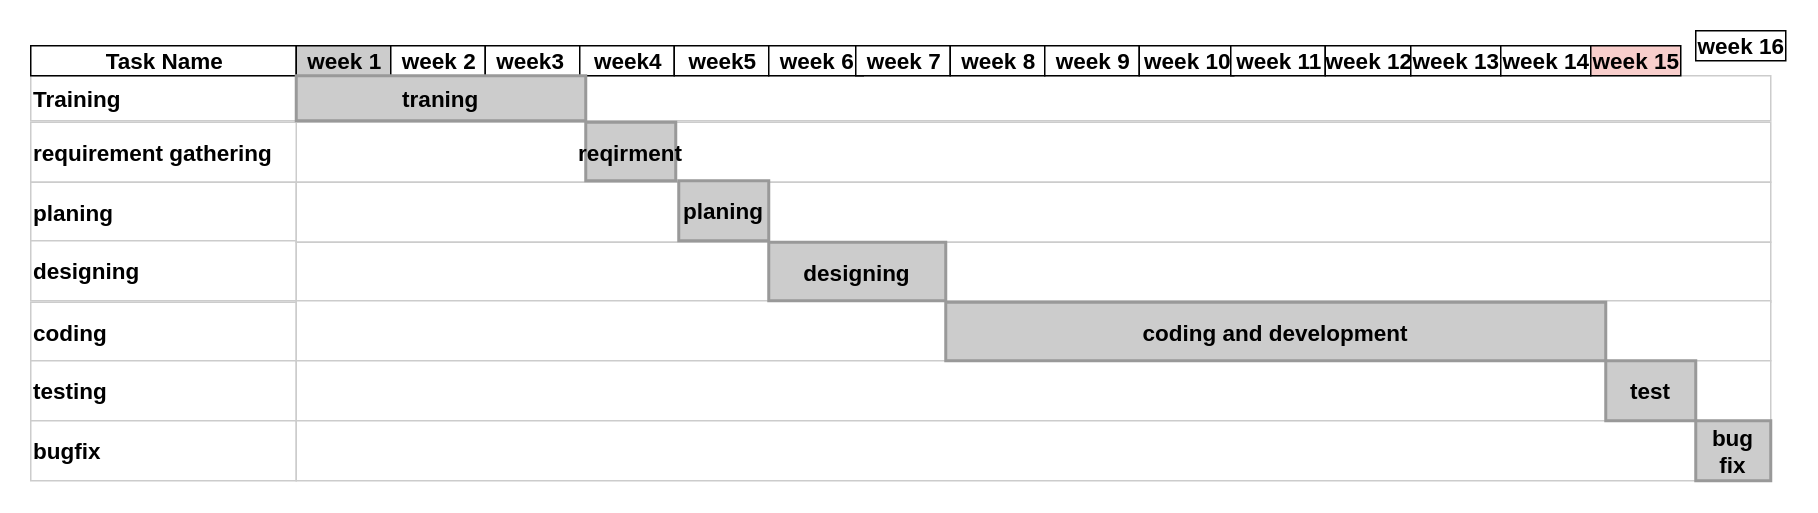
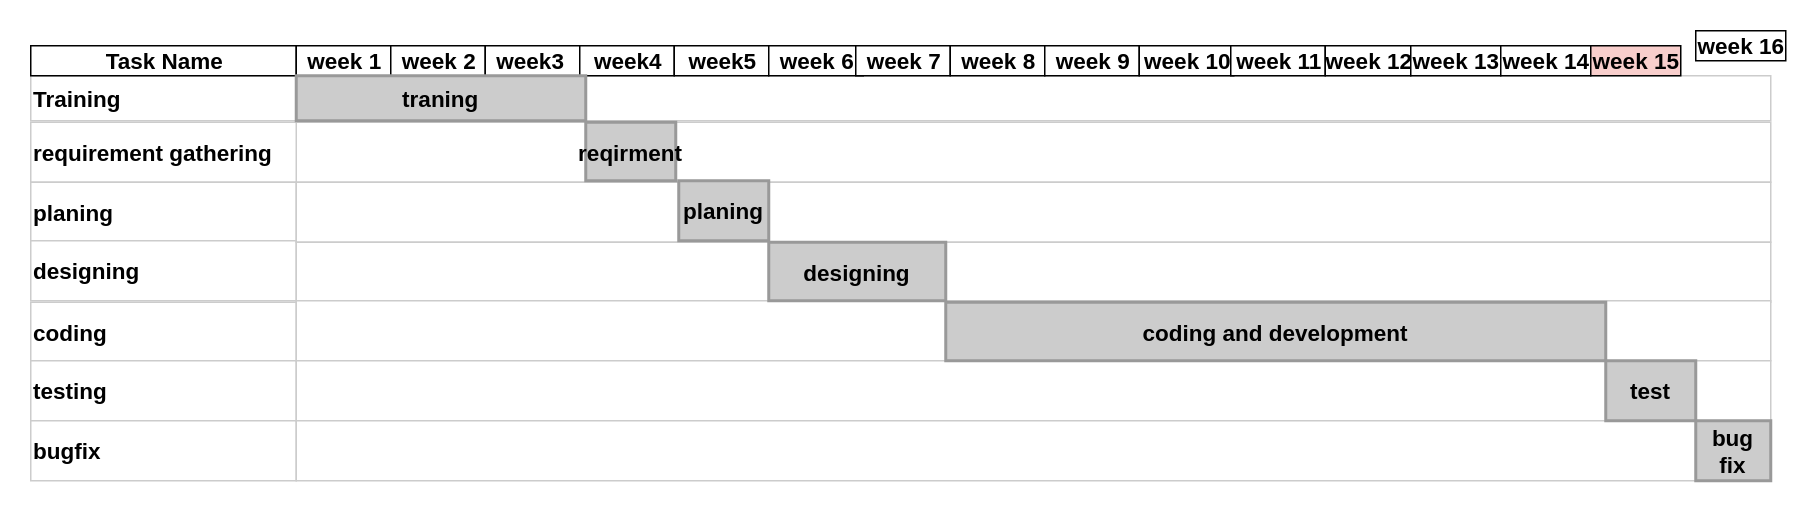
(344, 61) -> (344, 61)
